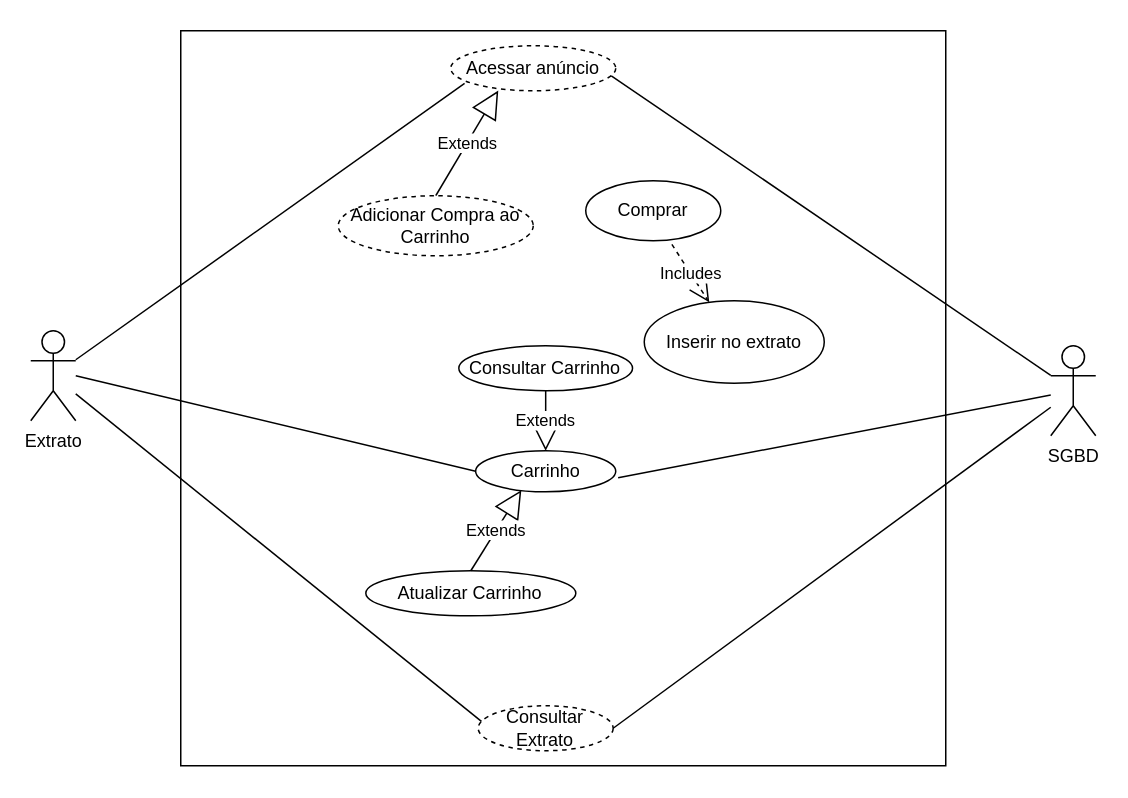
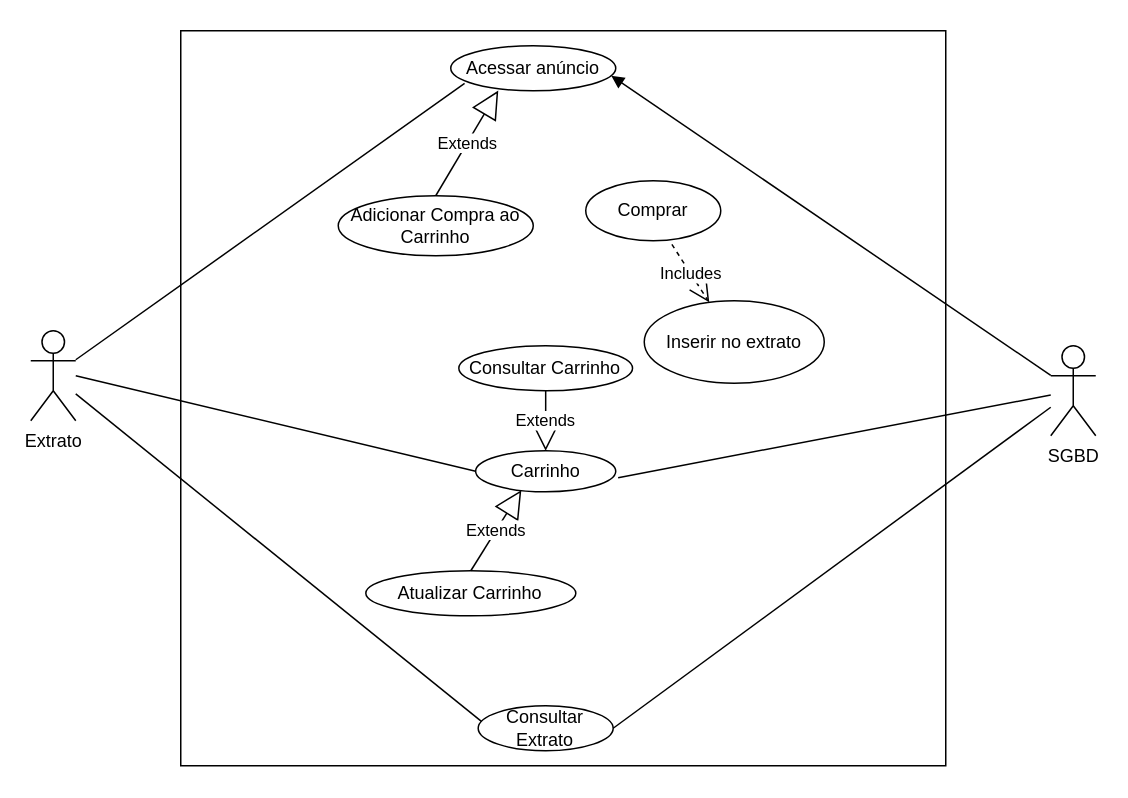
(533, 68) -> (533, 68)
(617, 80) -> (622, 83)
(436, 226) -> (436, 226)
(546, 728) -> (546, 728)
